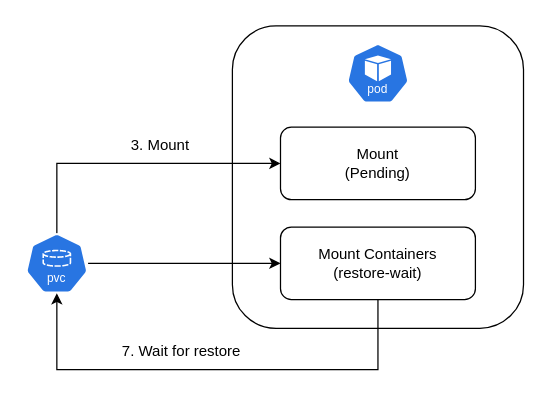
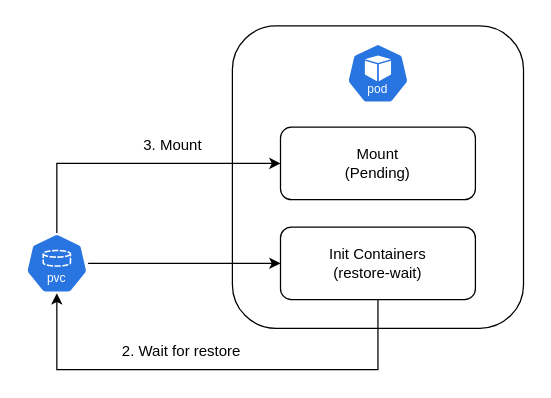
(161, 146) -> (173, 146)
(378, 263) -> (378, 263)
(182, 352) -> (182, 352)
